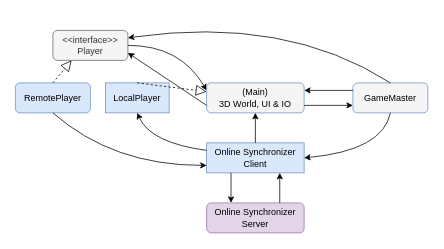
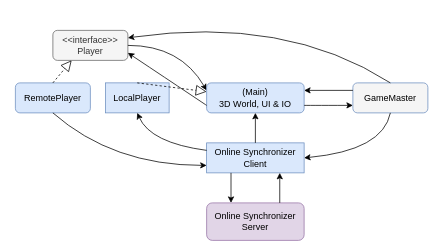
(255, 98) -> (255, 98)
(255, 218) -> (255, 222)
